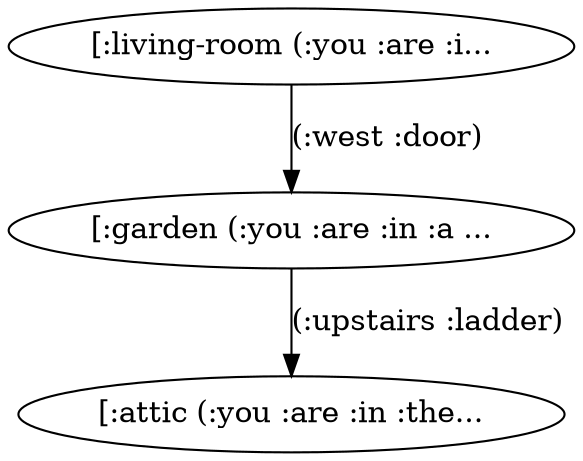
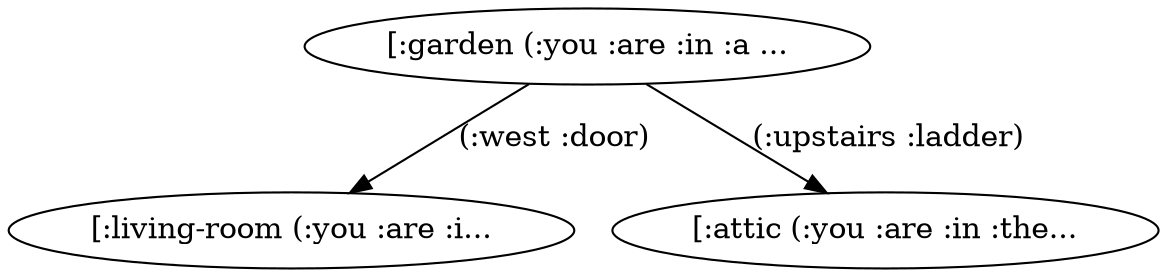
(291, 128) -> (449, 133)
